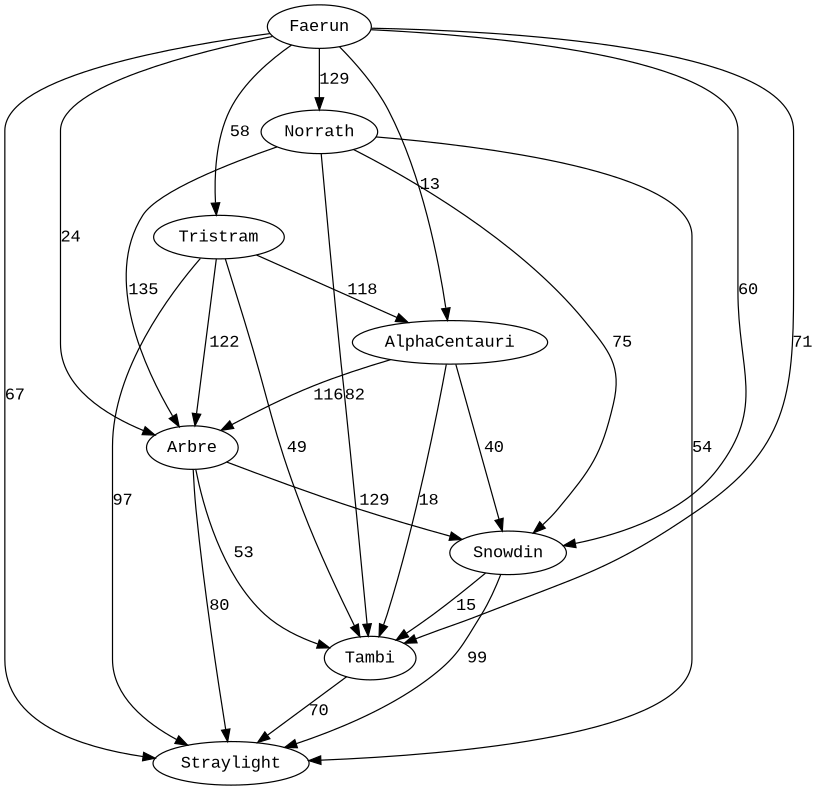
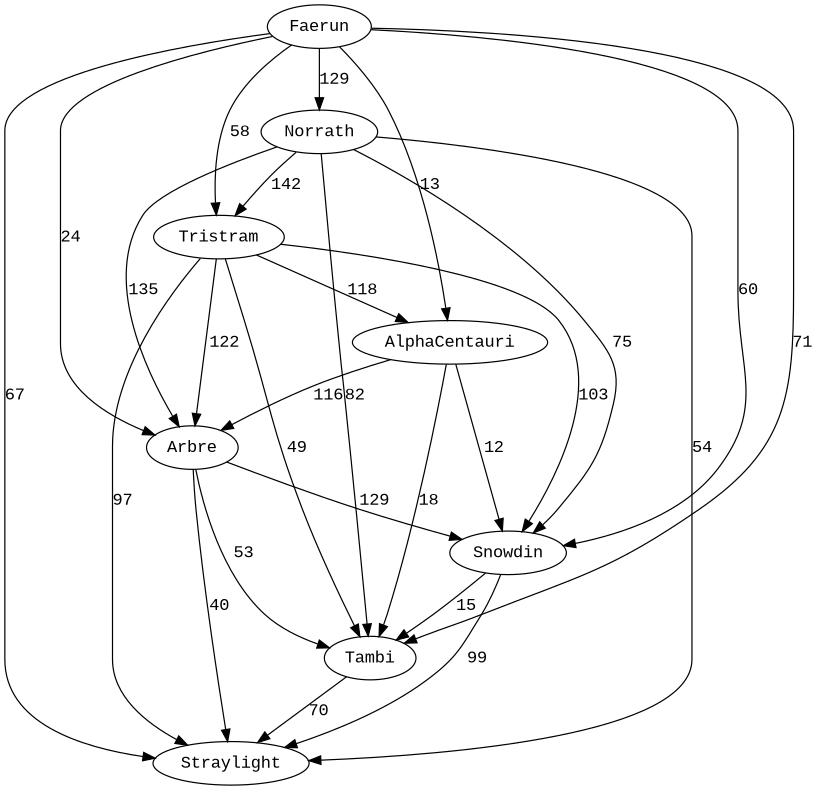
none -> (268, 178)
none -> (527, 299)
(494, 448) -> (494, 448)
(220, 605) -> (220, 605)
